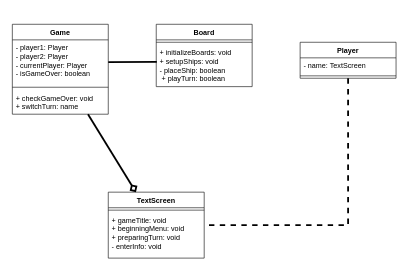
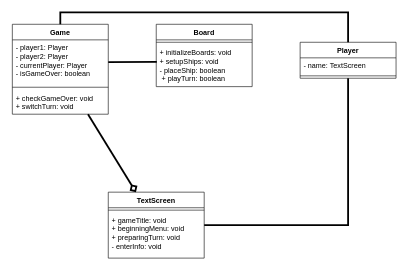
none -> (213, 12)
(54, 103) -> (54, 103)
(348, 224) -> (348, 224)
